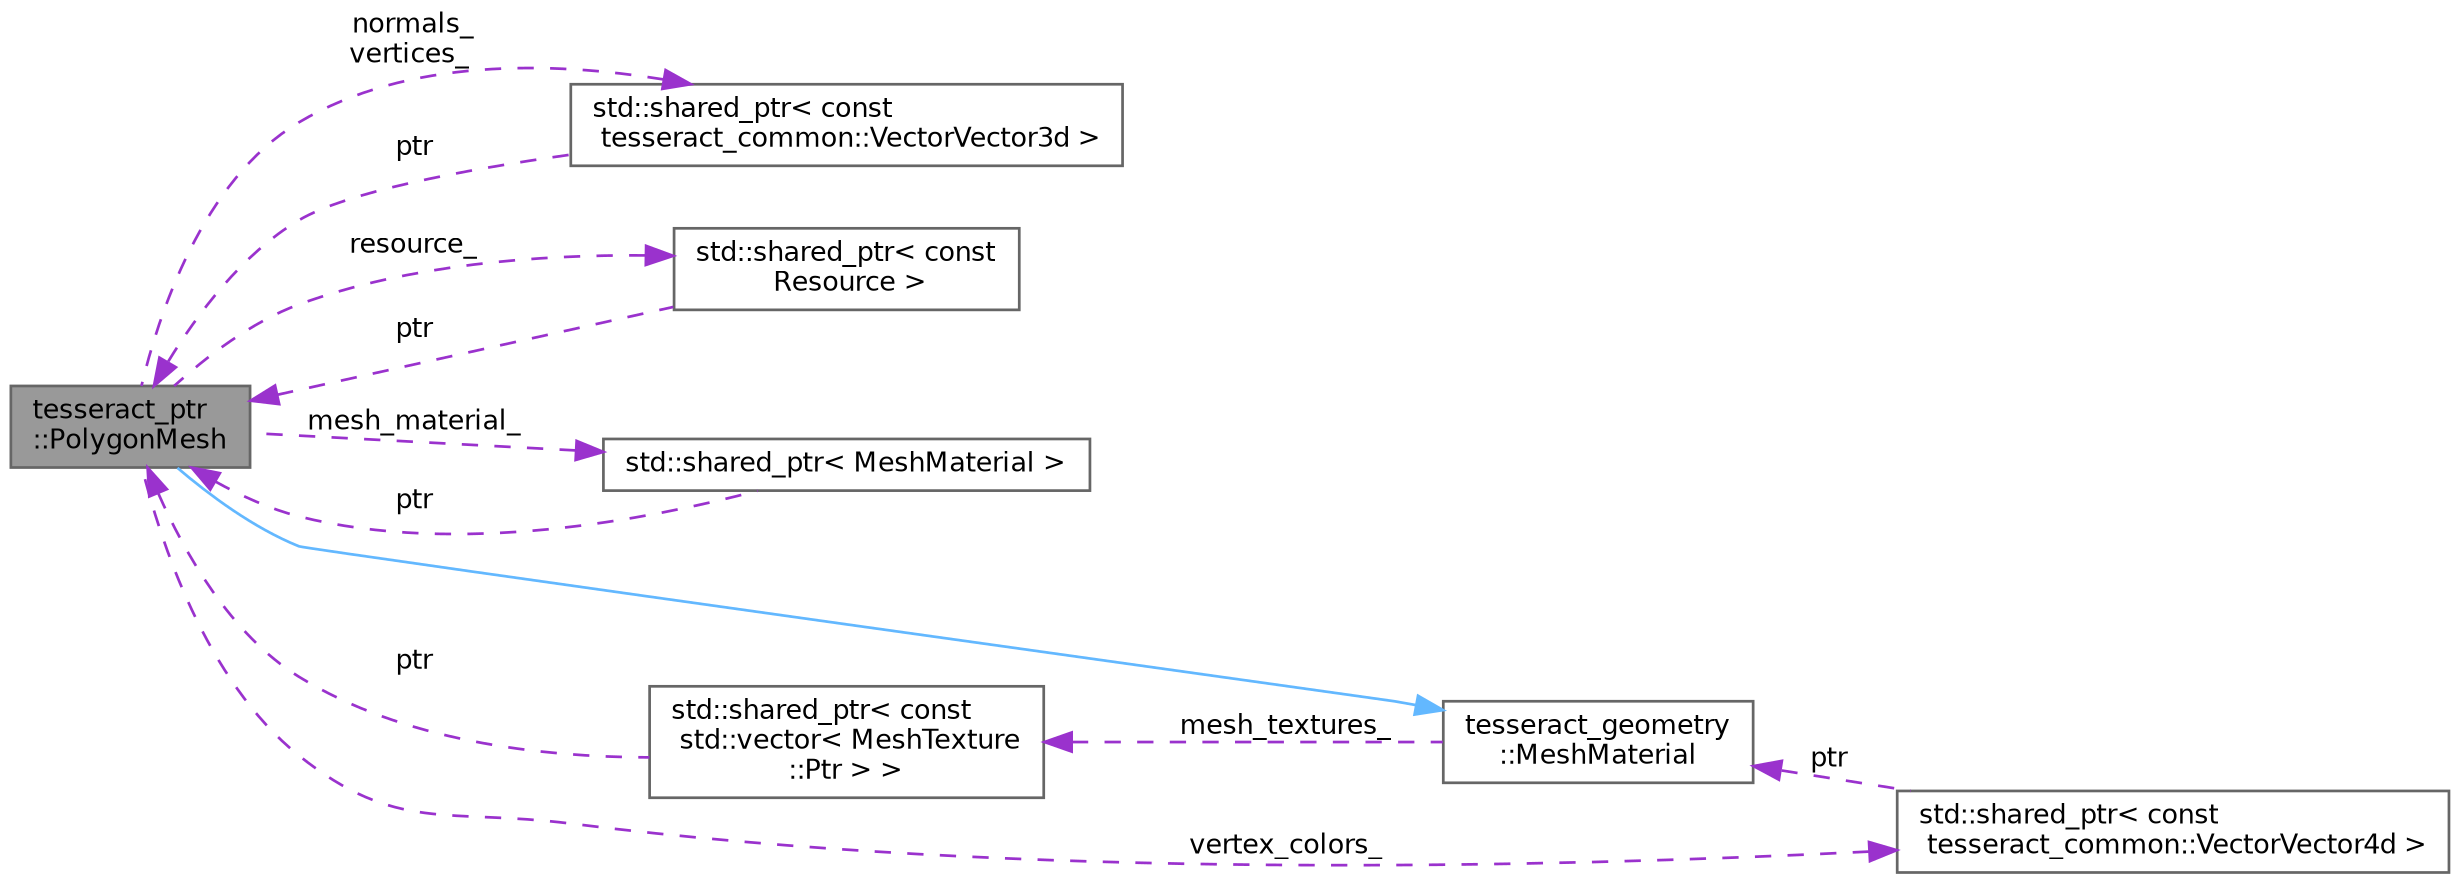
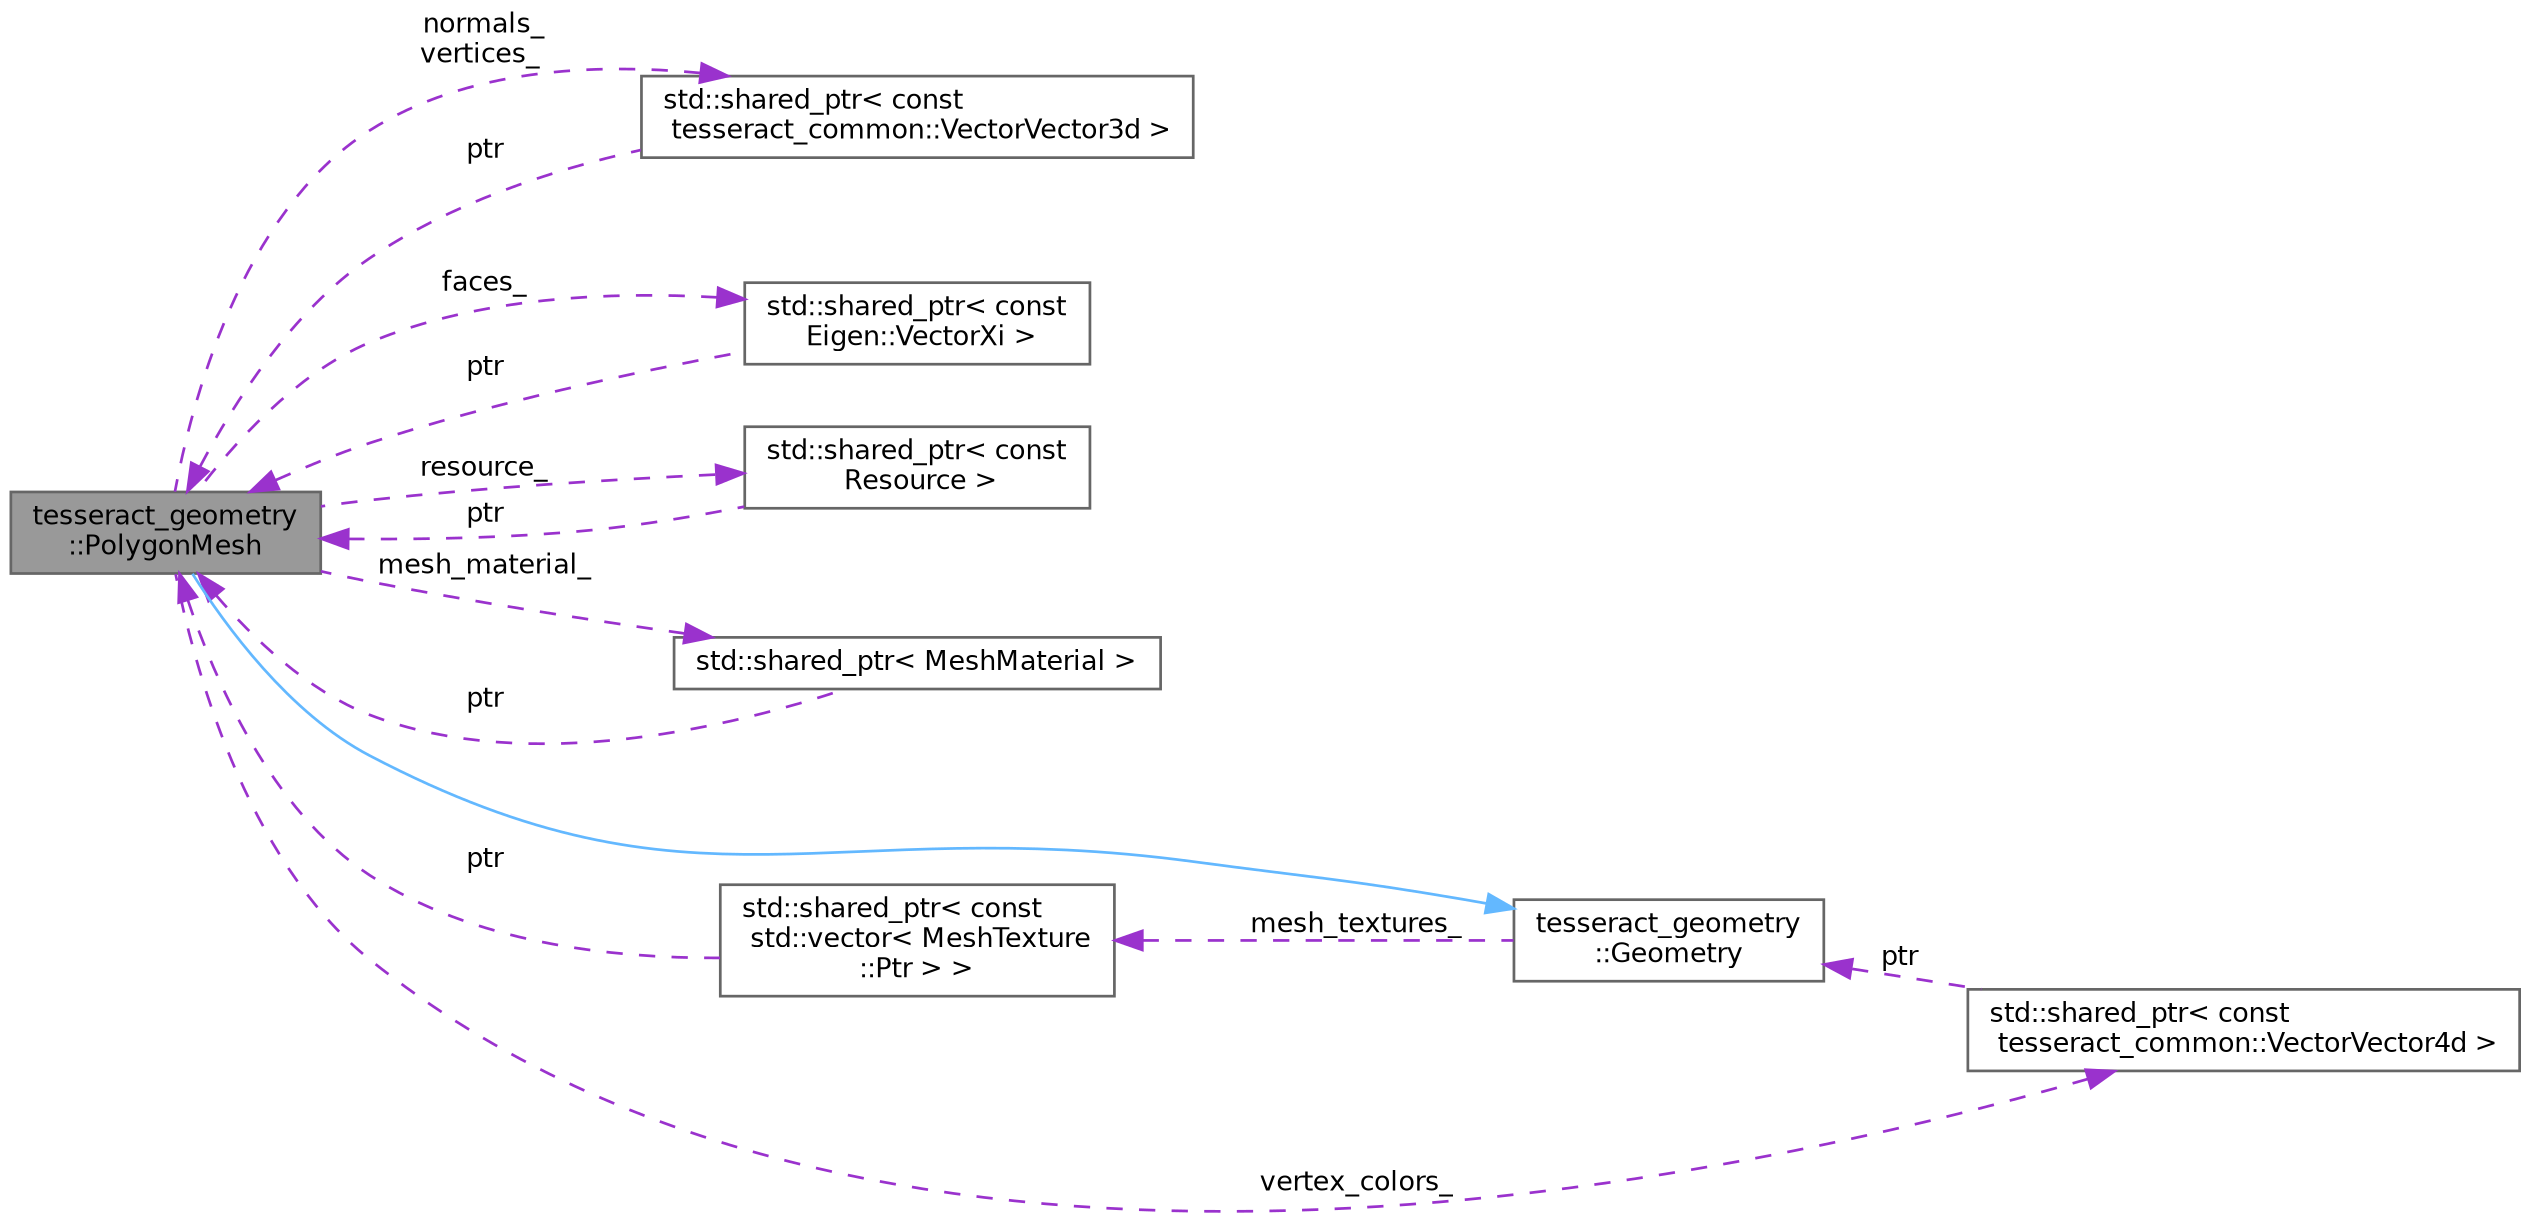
none -> (917, 323)
(130, 427) -> (166, 533)
(1598, 742) -> (1669, 940)
